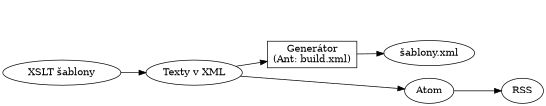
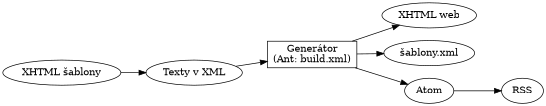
none -> (429, 15)
(62, 73) -> (62, 73)
(319, 82) -> (378, 75)
